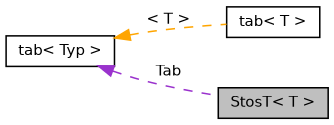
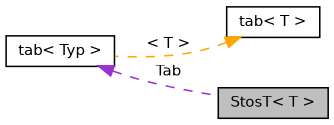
(178, 28) -> (172, 55)
